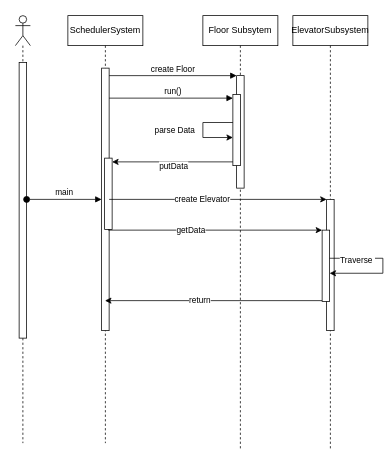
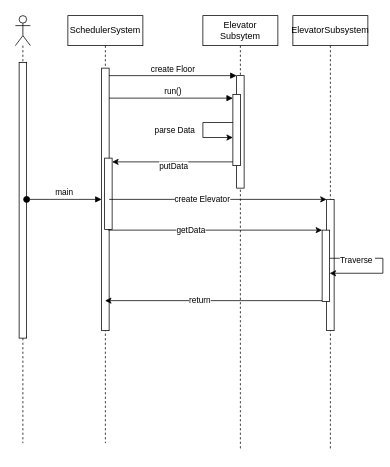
(240, 30) -> (240, 30)
